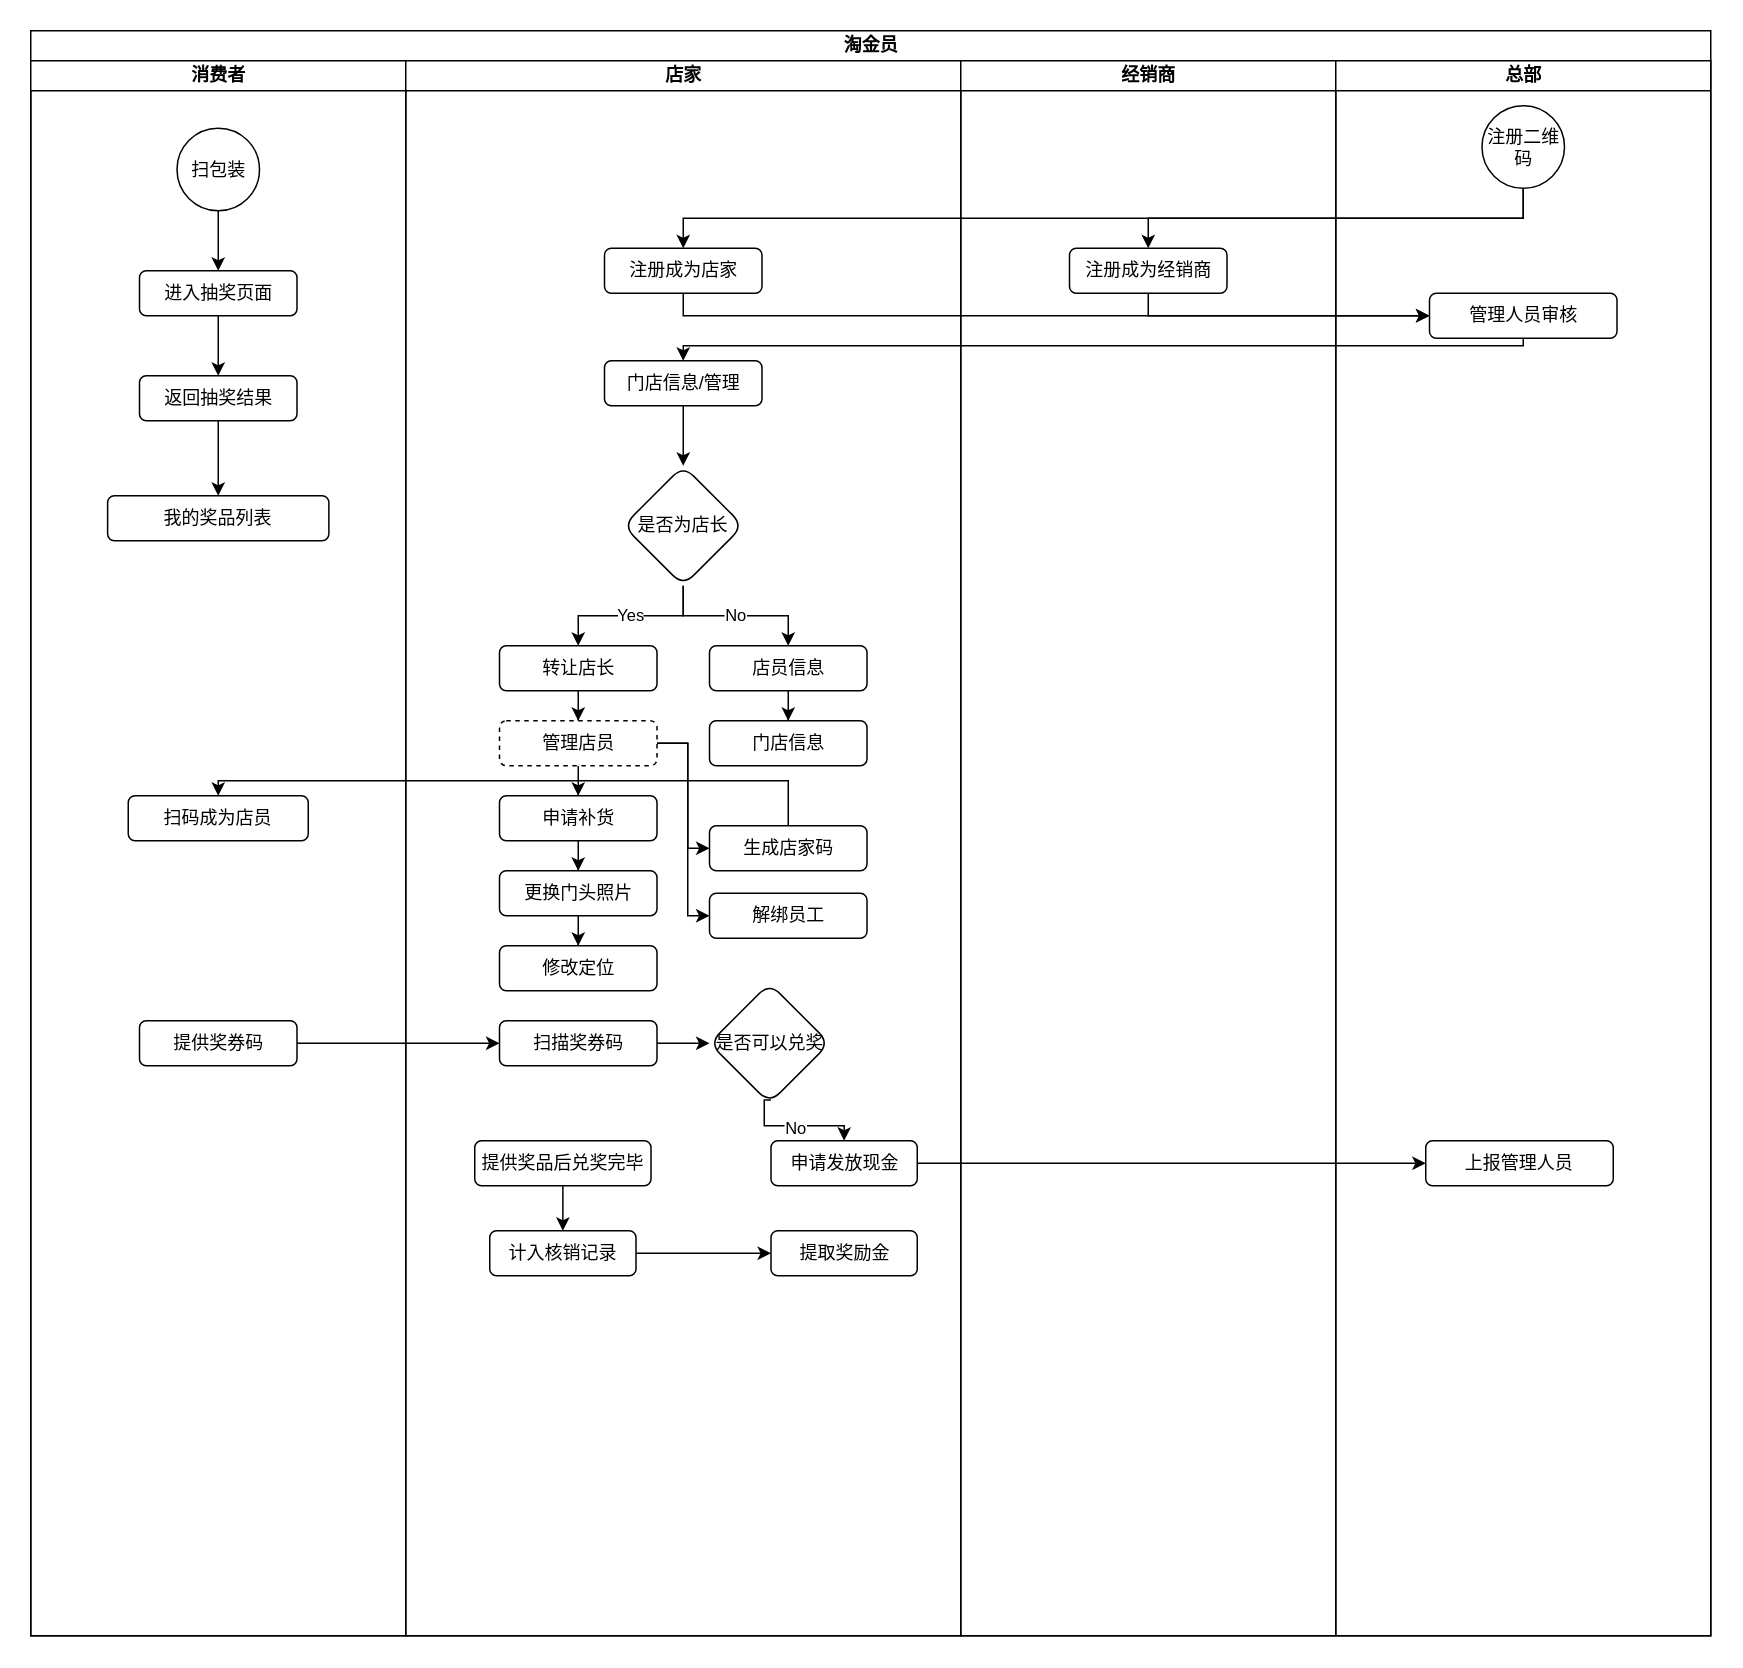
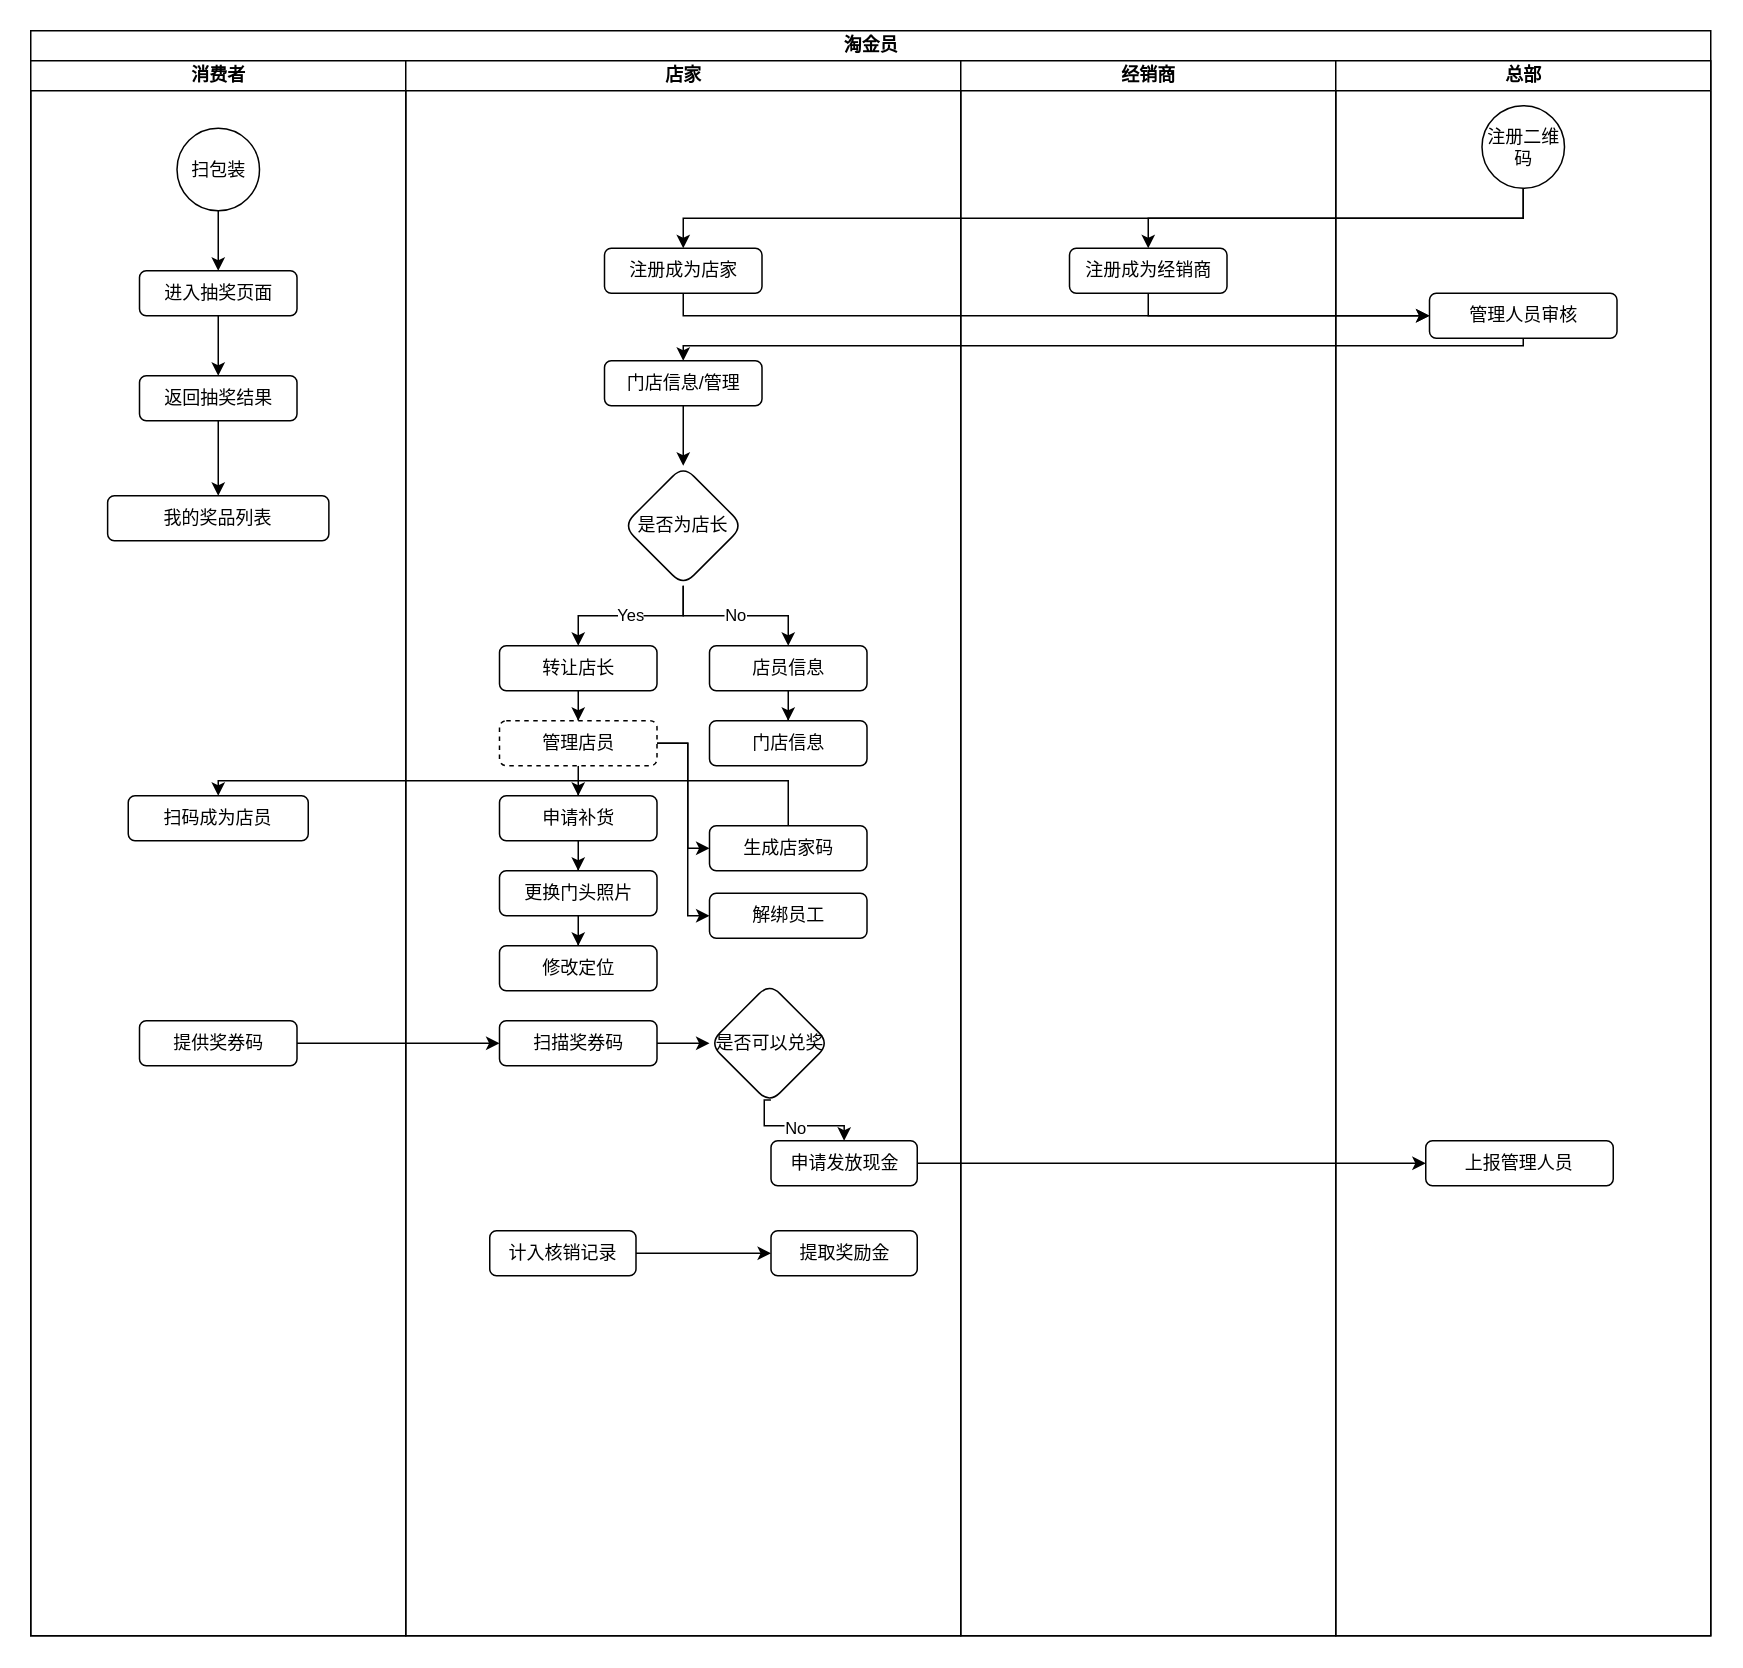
(563, 1163) -> none
(563, 1203) -> none
